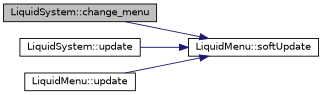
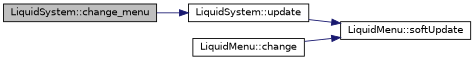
(162, 29) -> (168, 13)
(80, 82) -> (249, 47)
